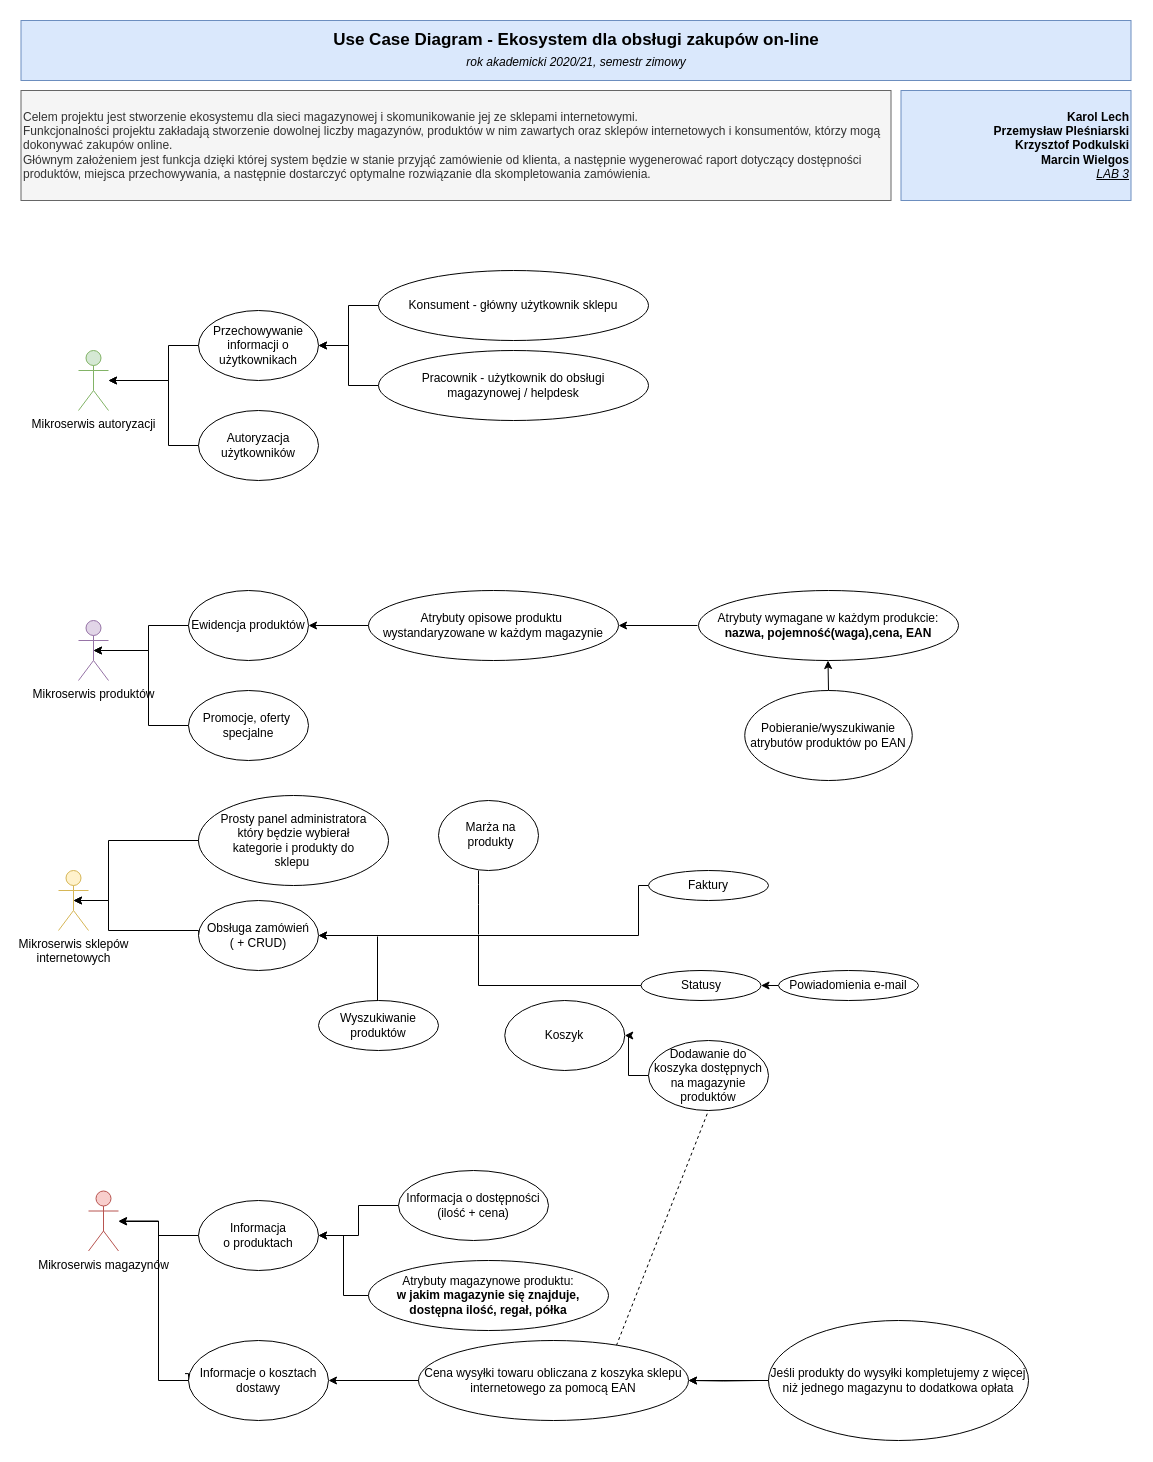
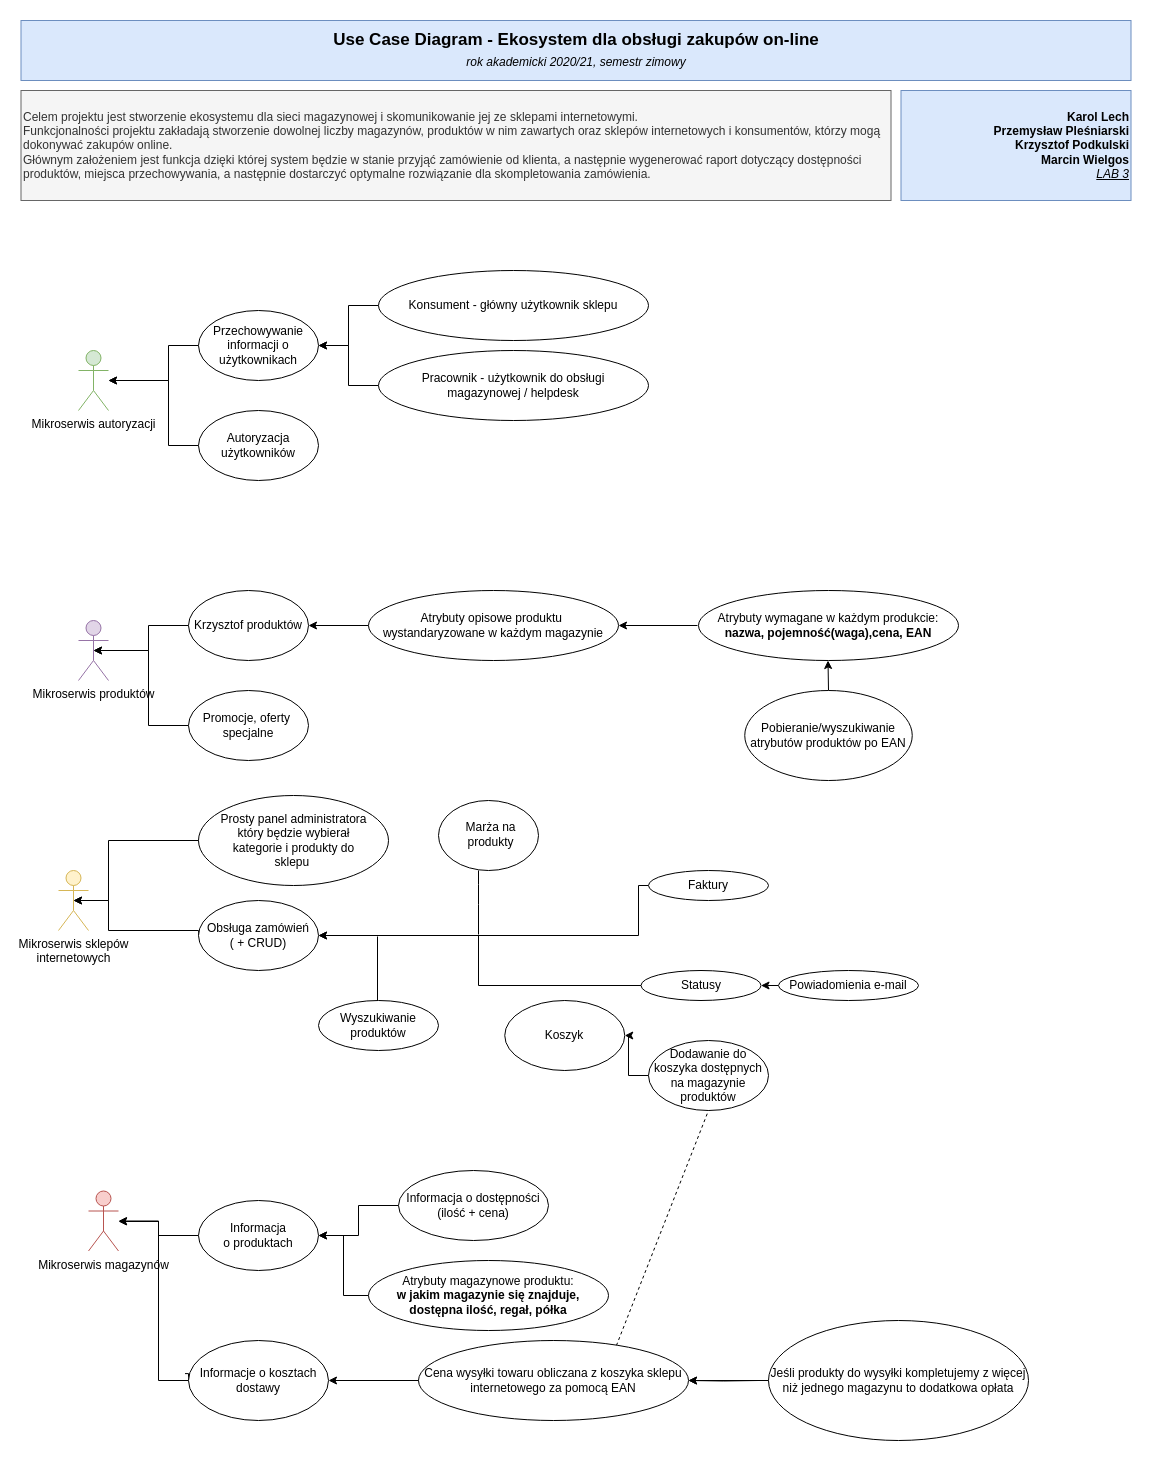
(249, 626) -> (249, 626)
